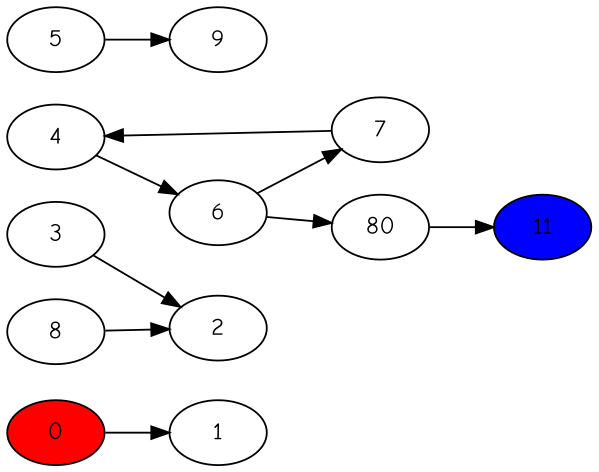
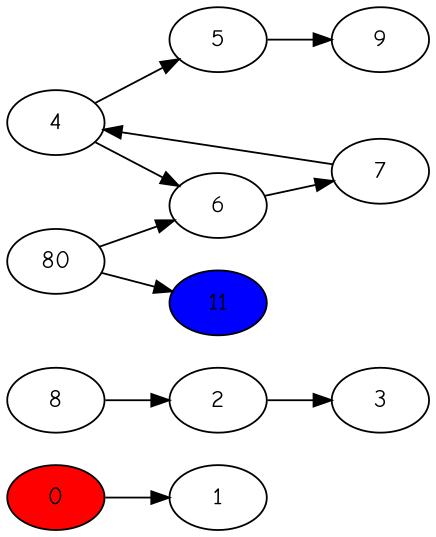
none -> (129, 85)
(290, 219) -> (128, 237)
(129, 277) -> (290, 400)
